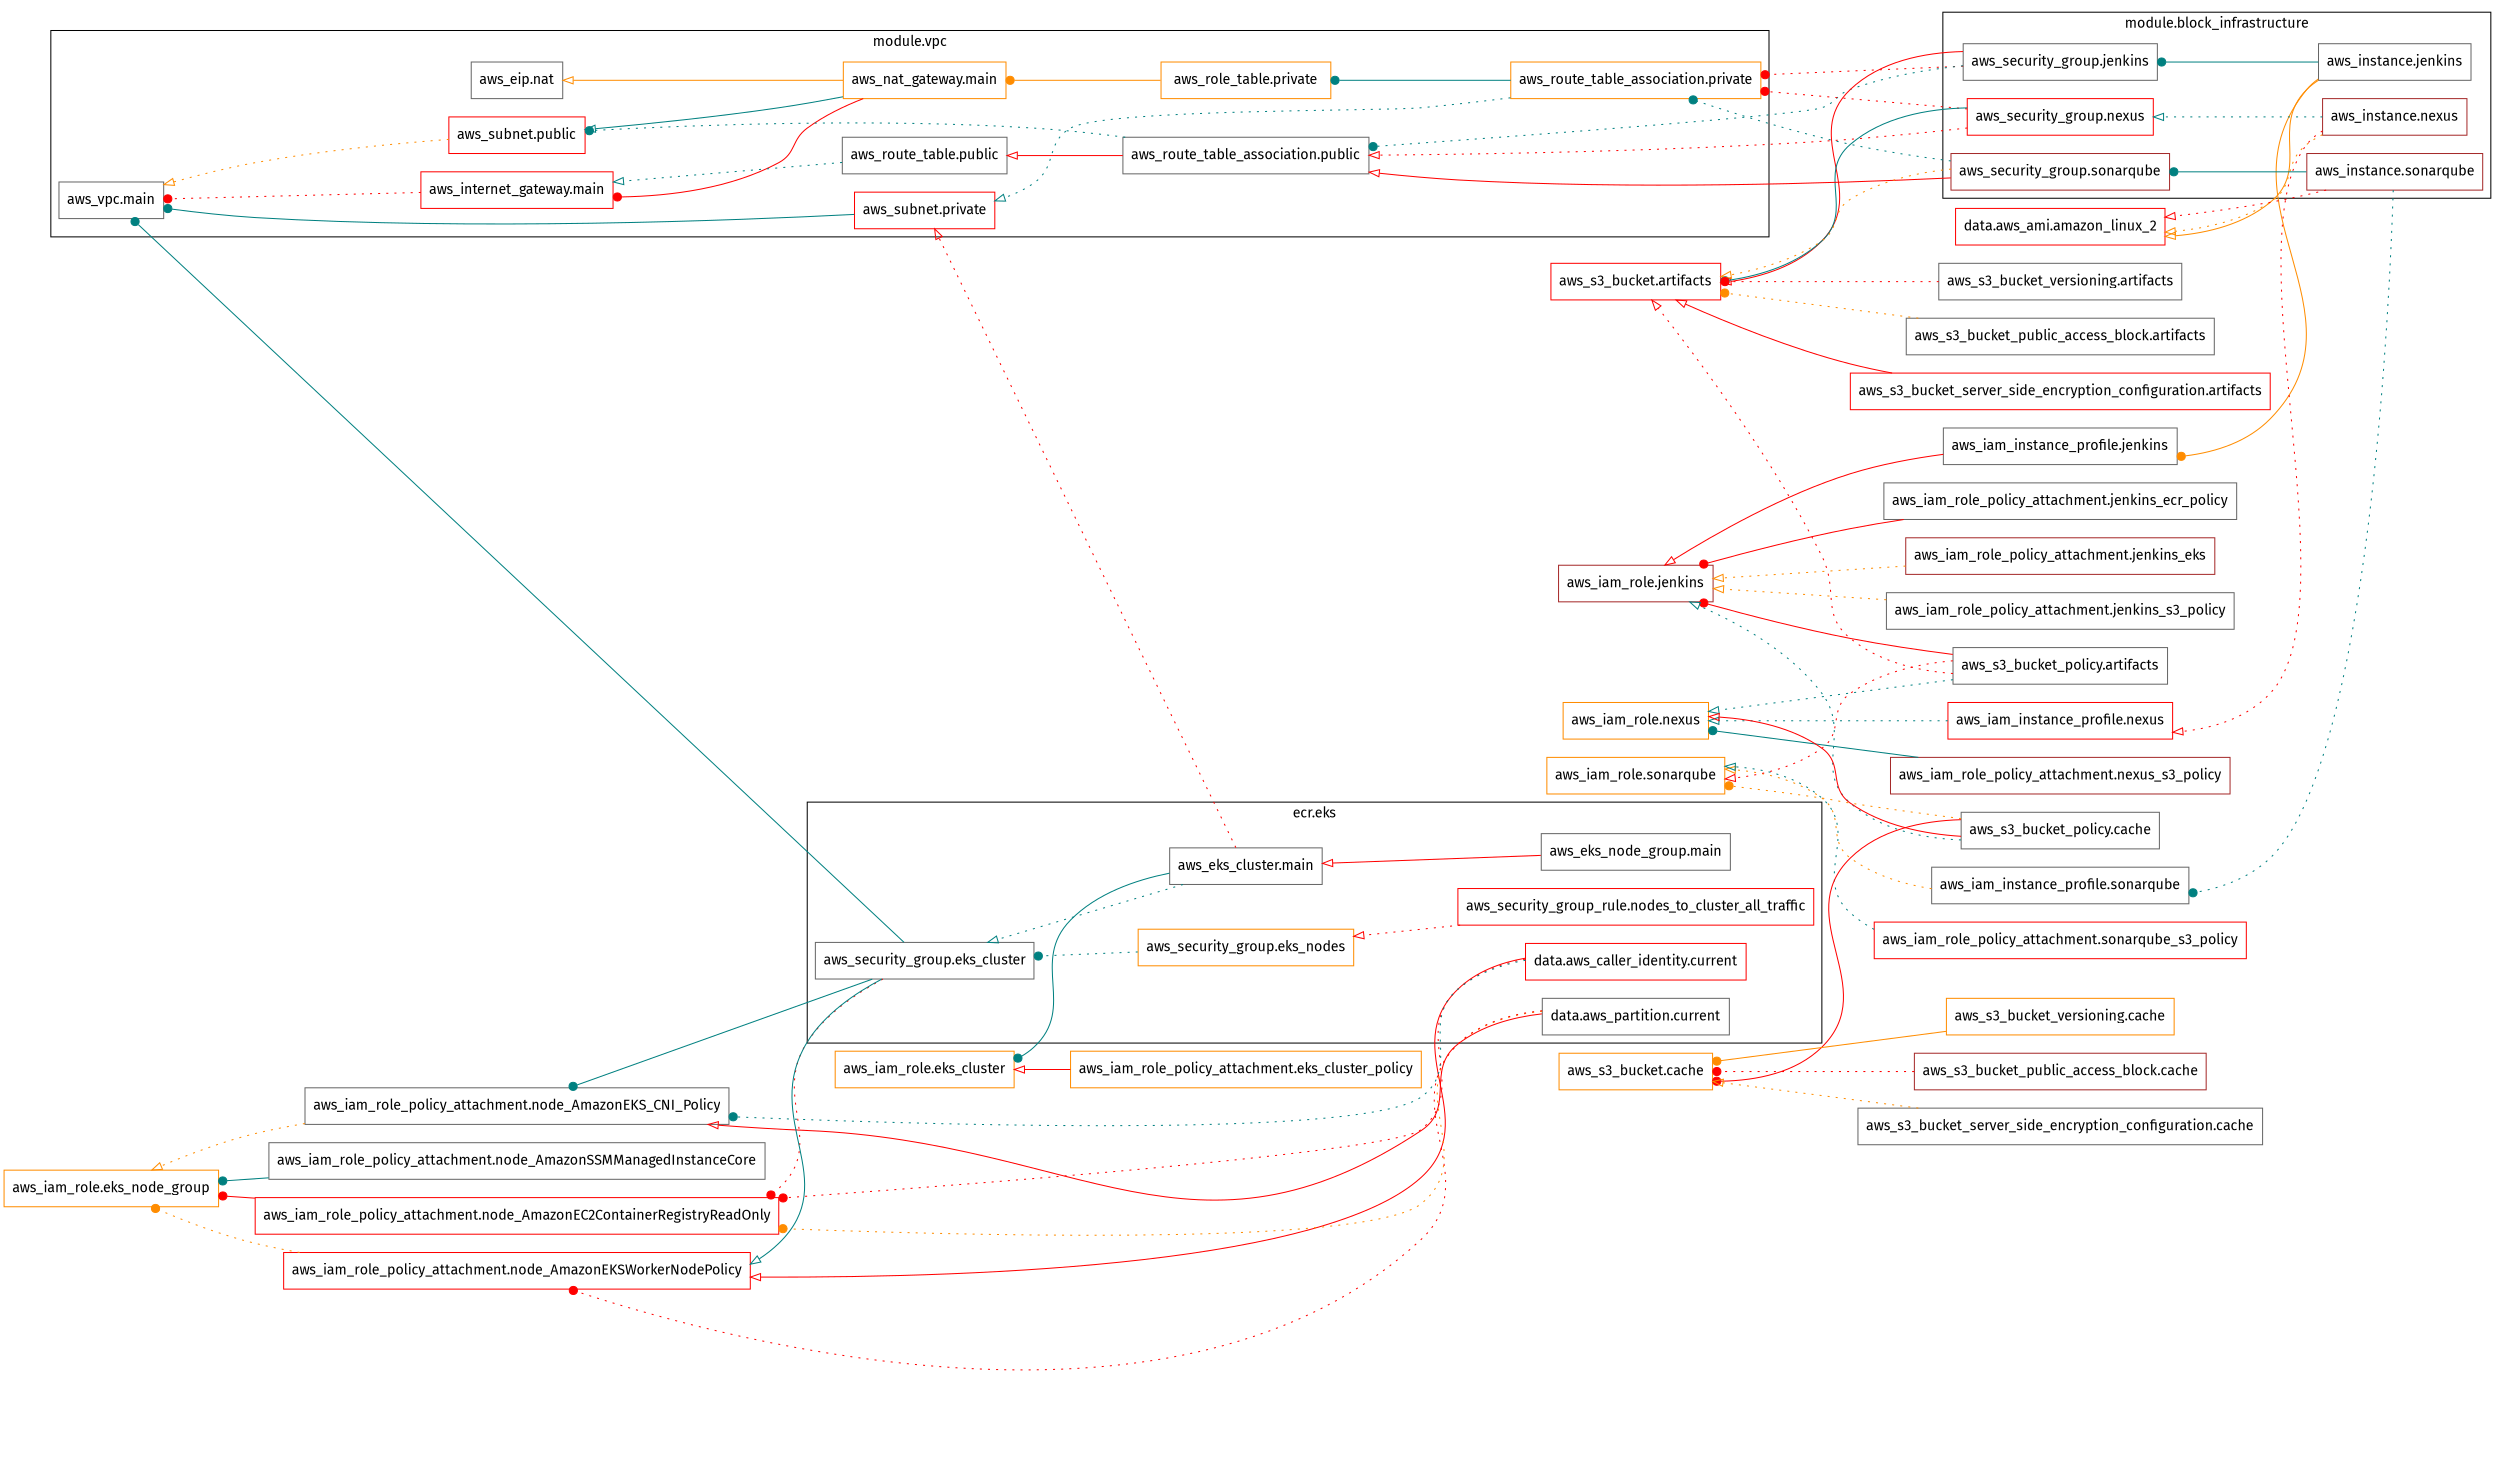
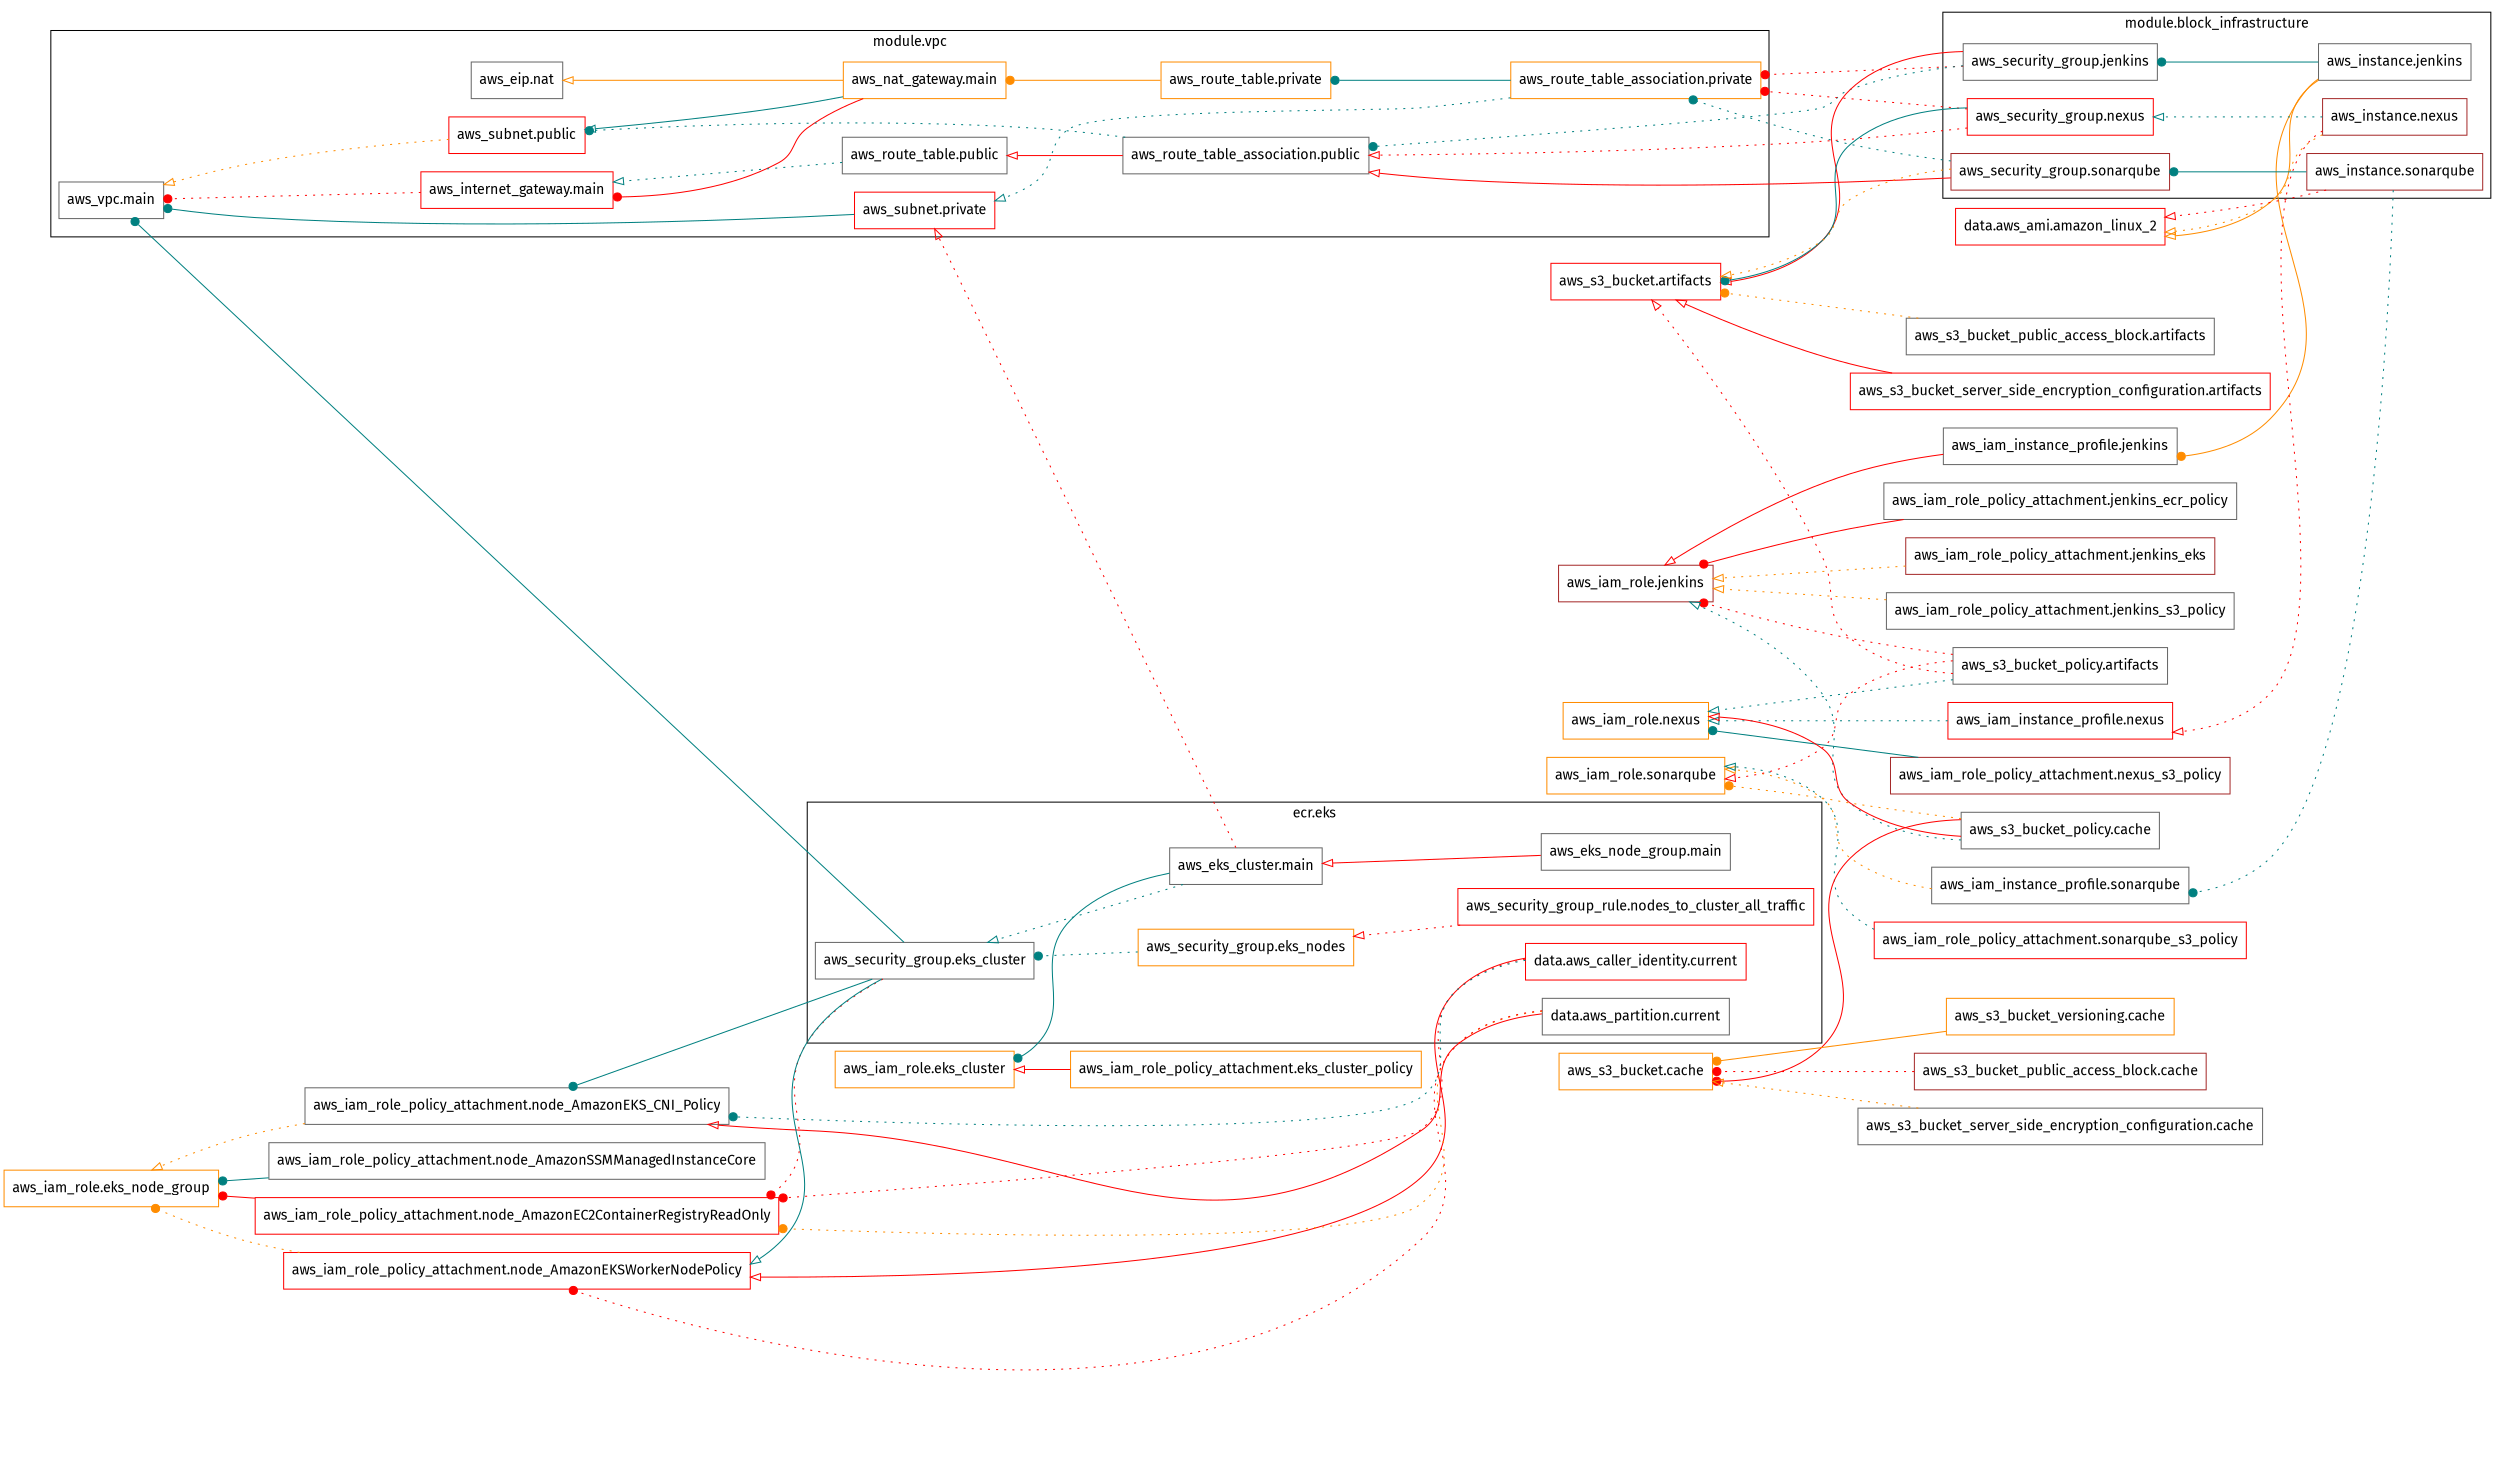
(1246, 80) -> (1246, 80)
(2060, 282) -> none
(1829, 634) -> (1829, 634)
